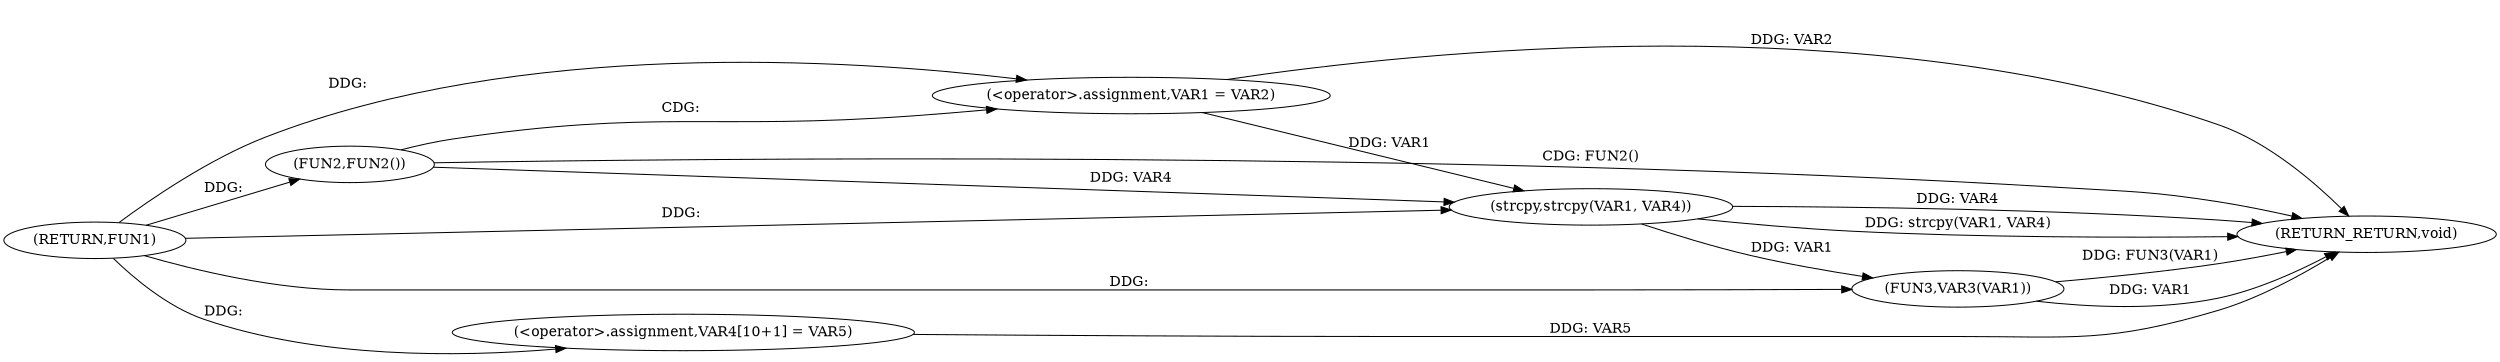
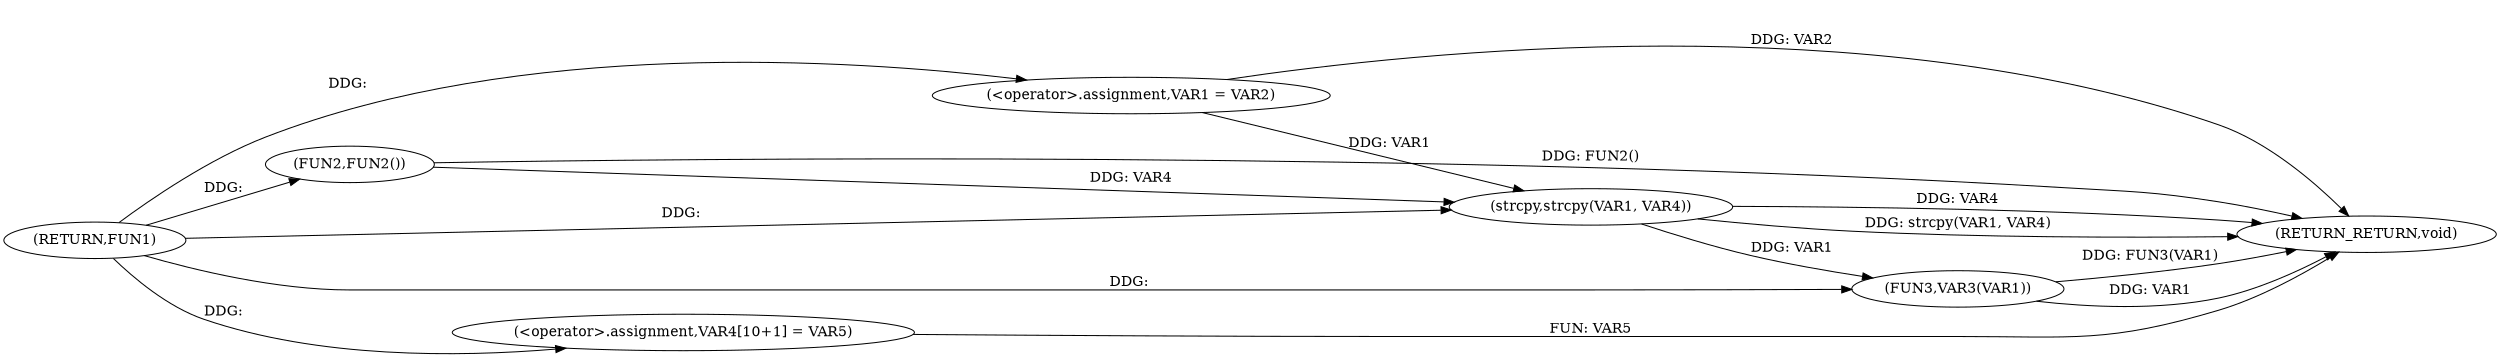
(693, 122) -> none
(1591, 157) -> (1591, 157)
(1591, 329) -> (1591, 329)
